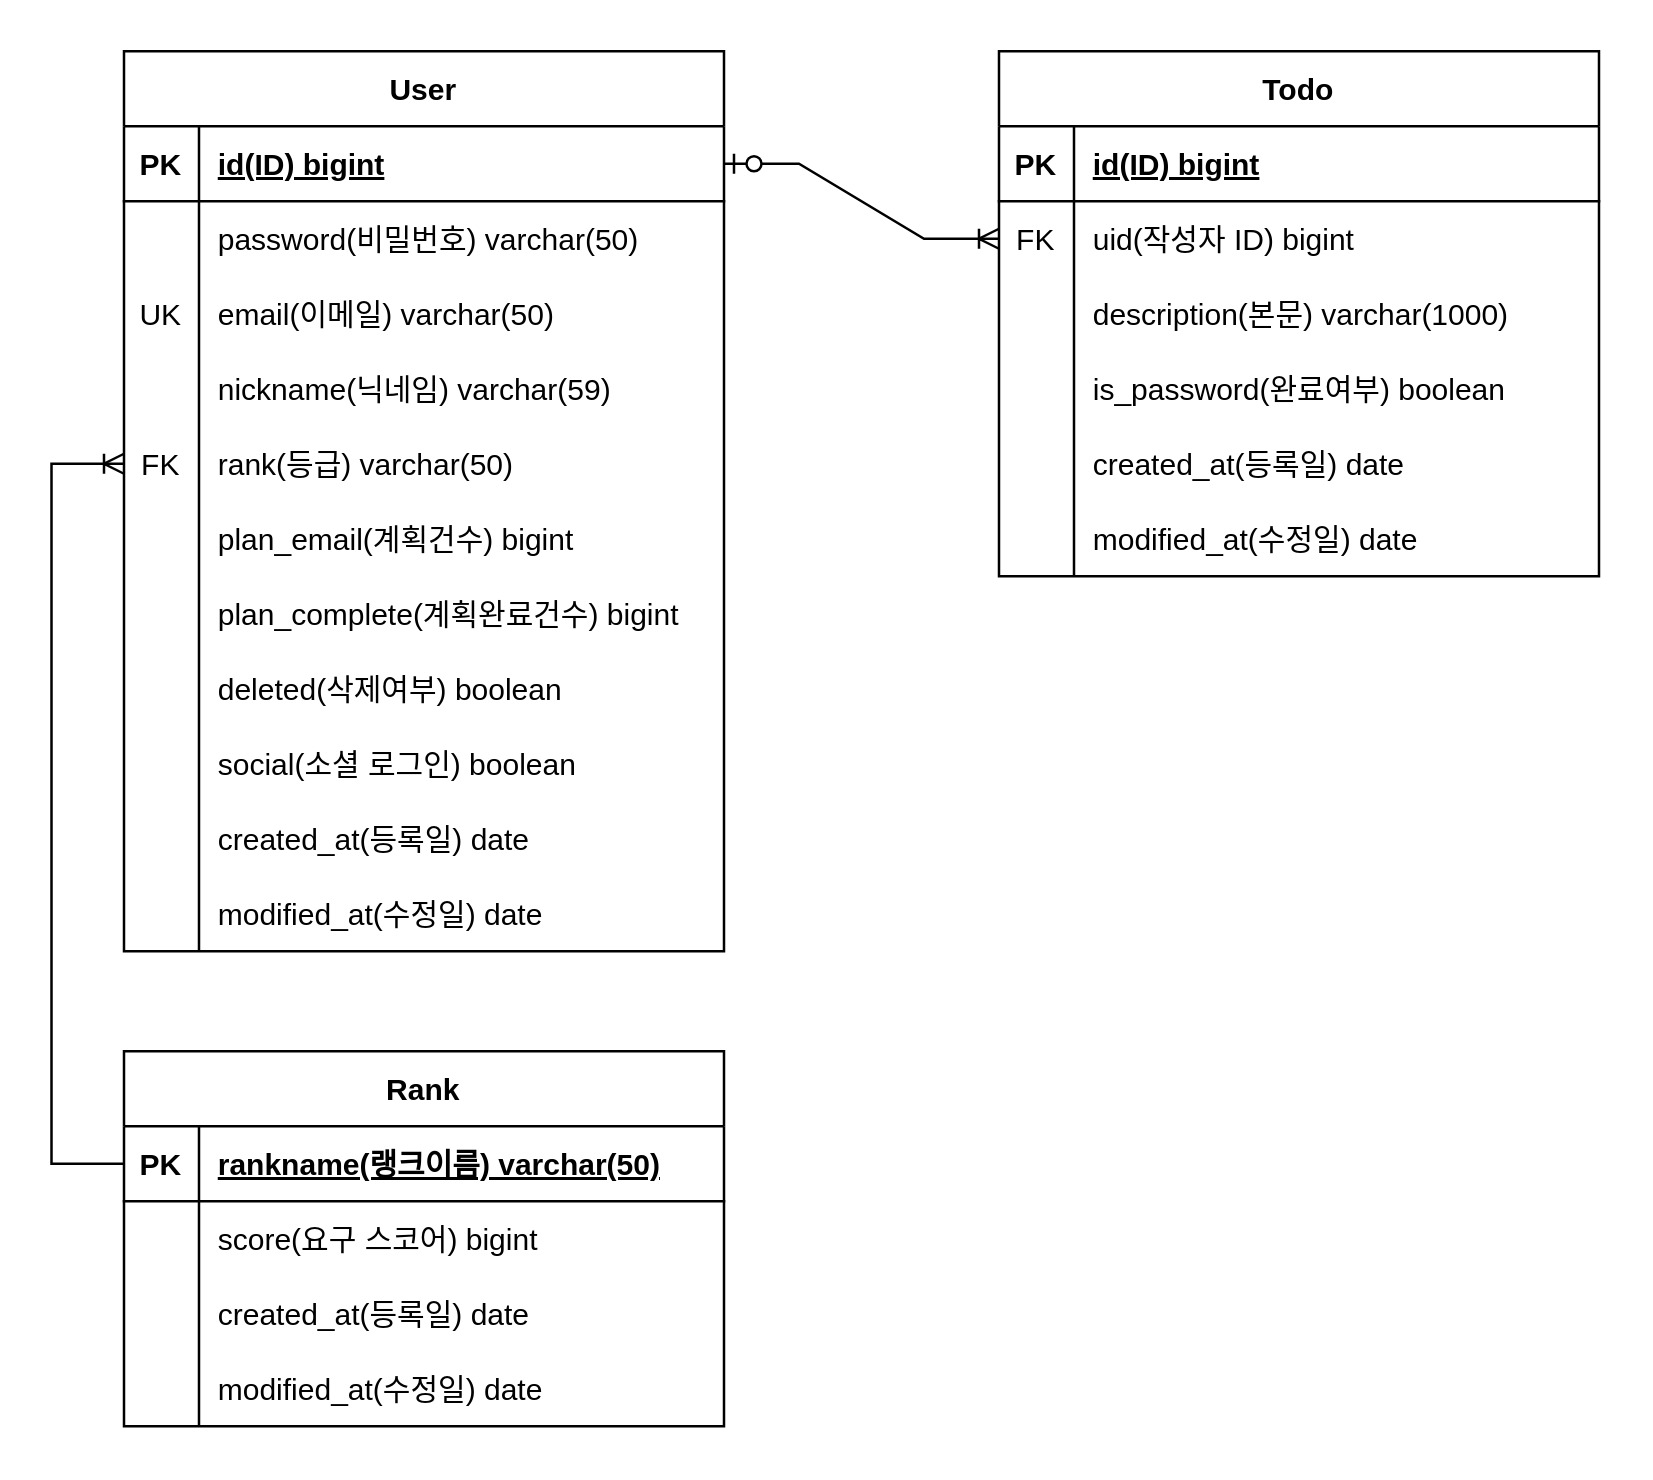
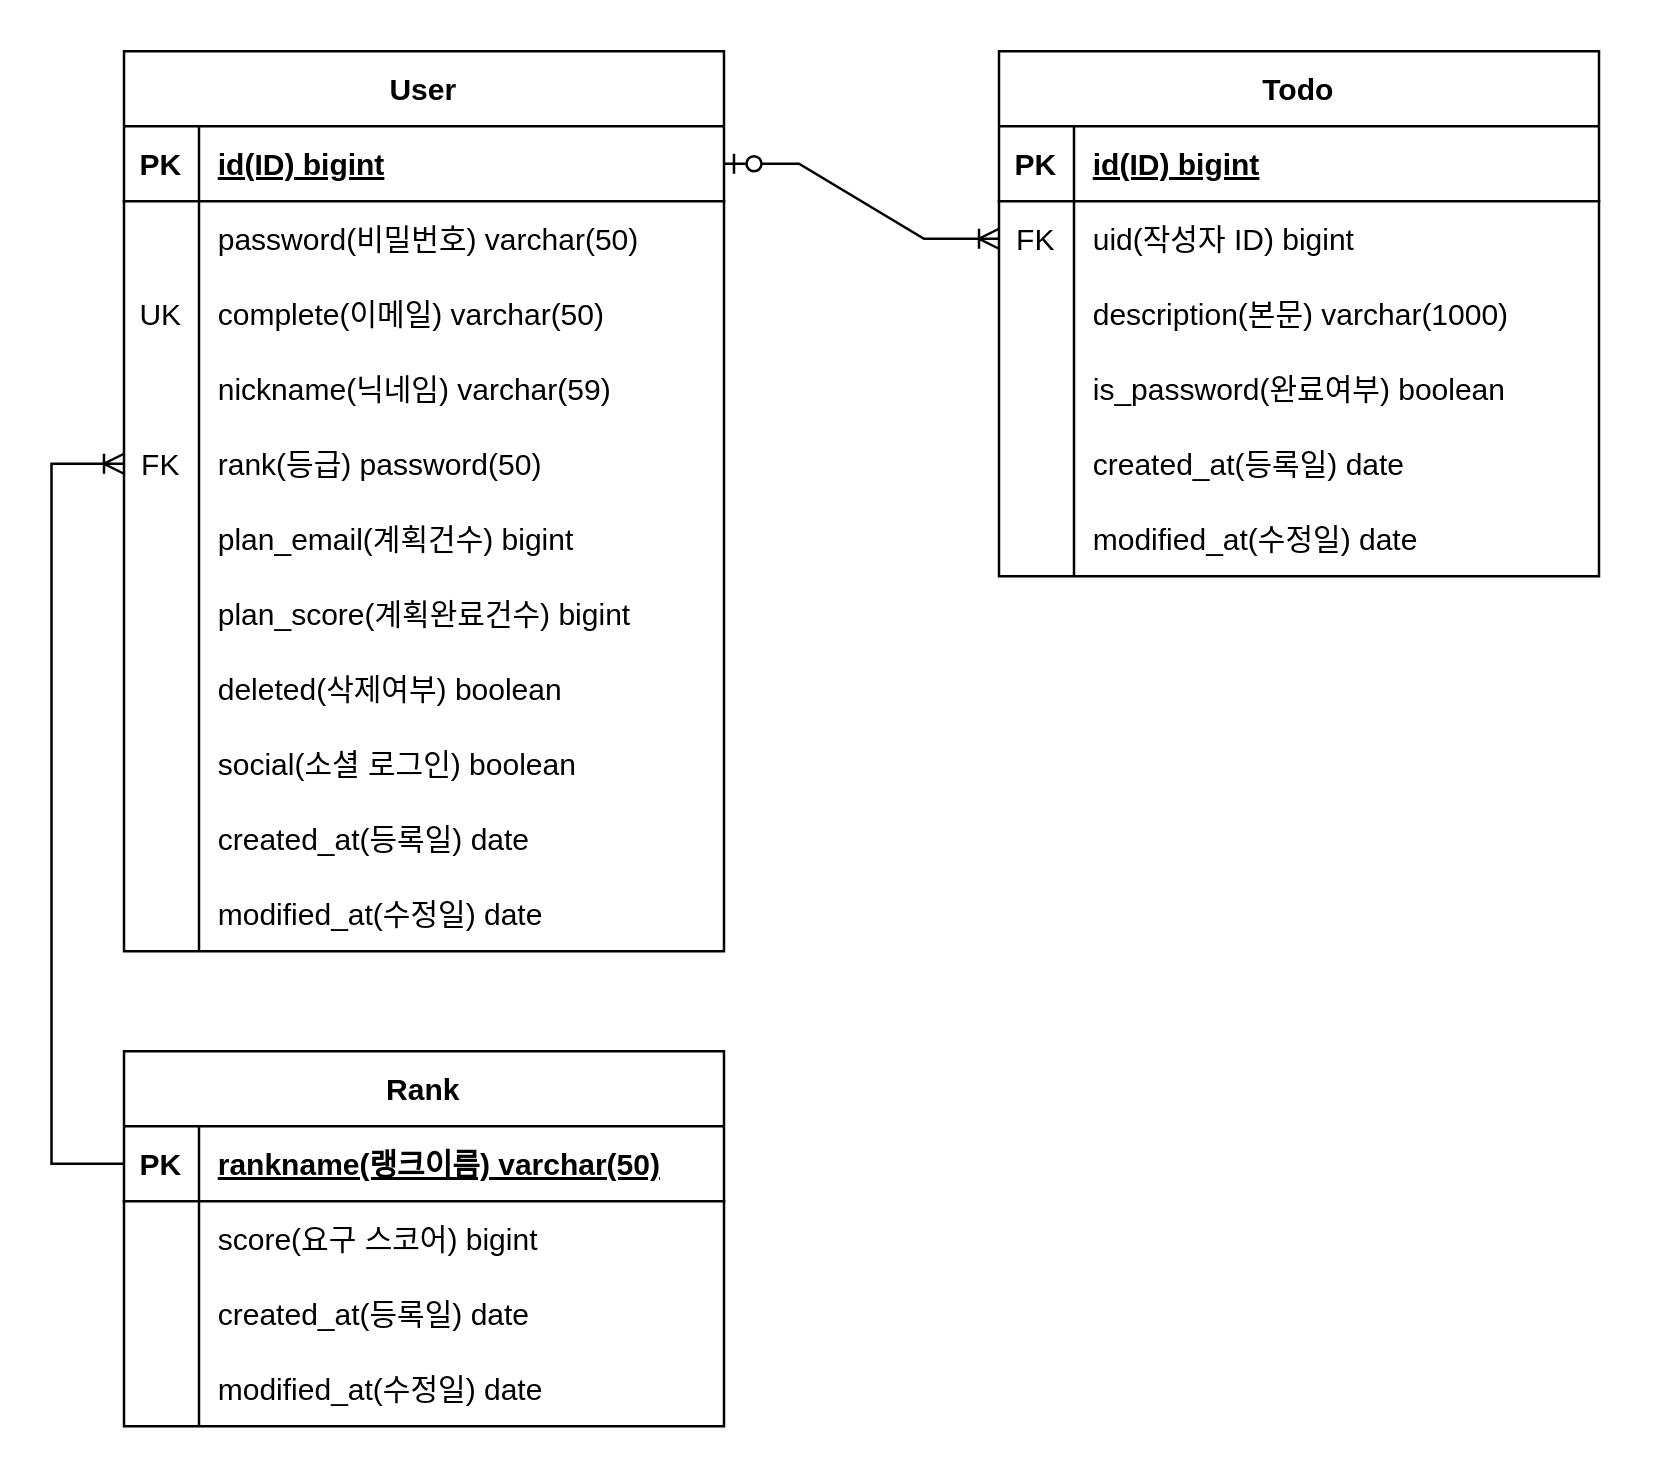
(410, 315) -> (440, 315)
(395, 465) -> (403, 465)
(473, 615) -> (452, 615)
